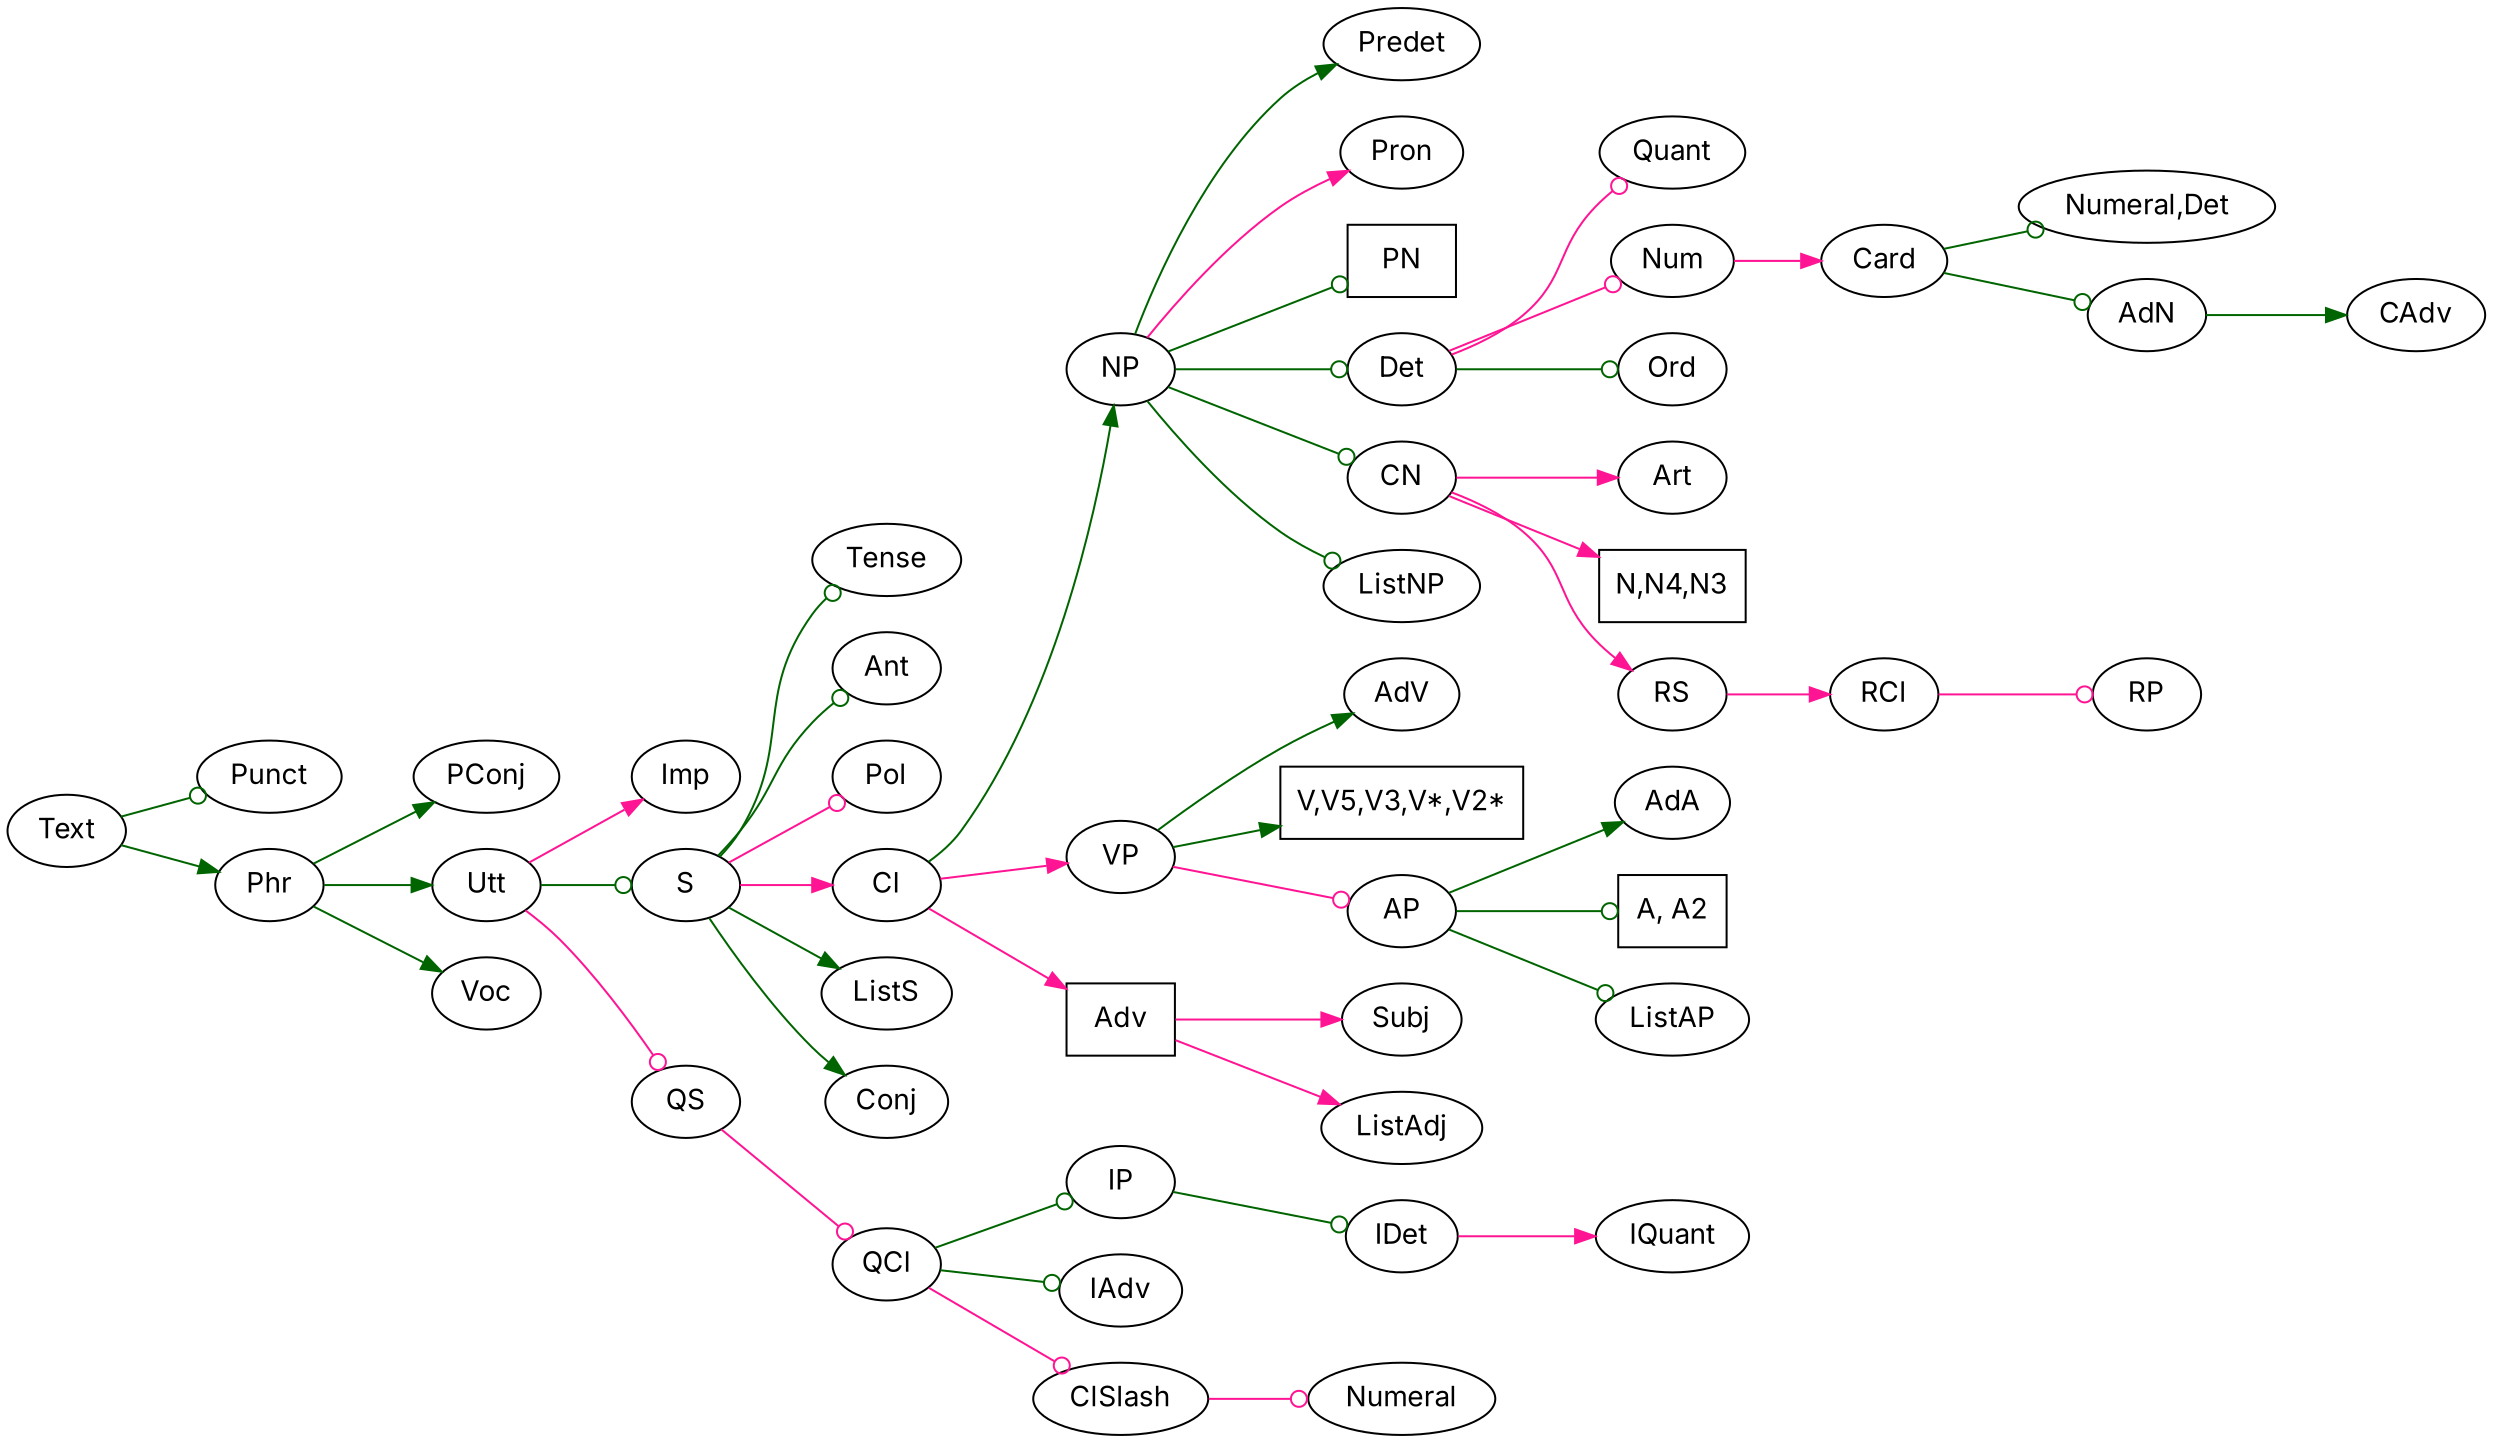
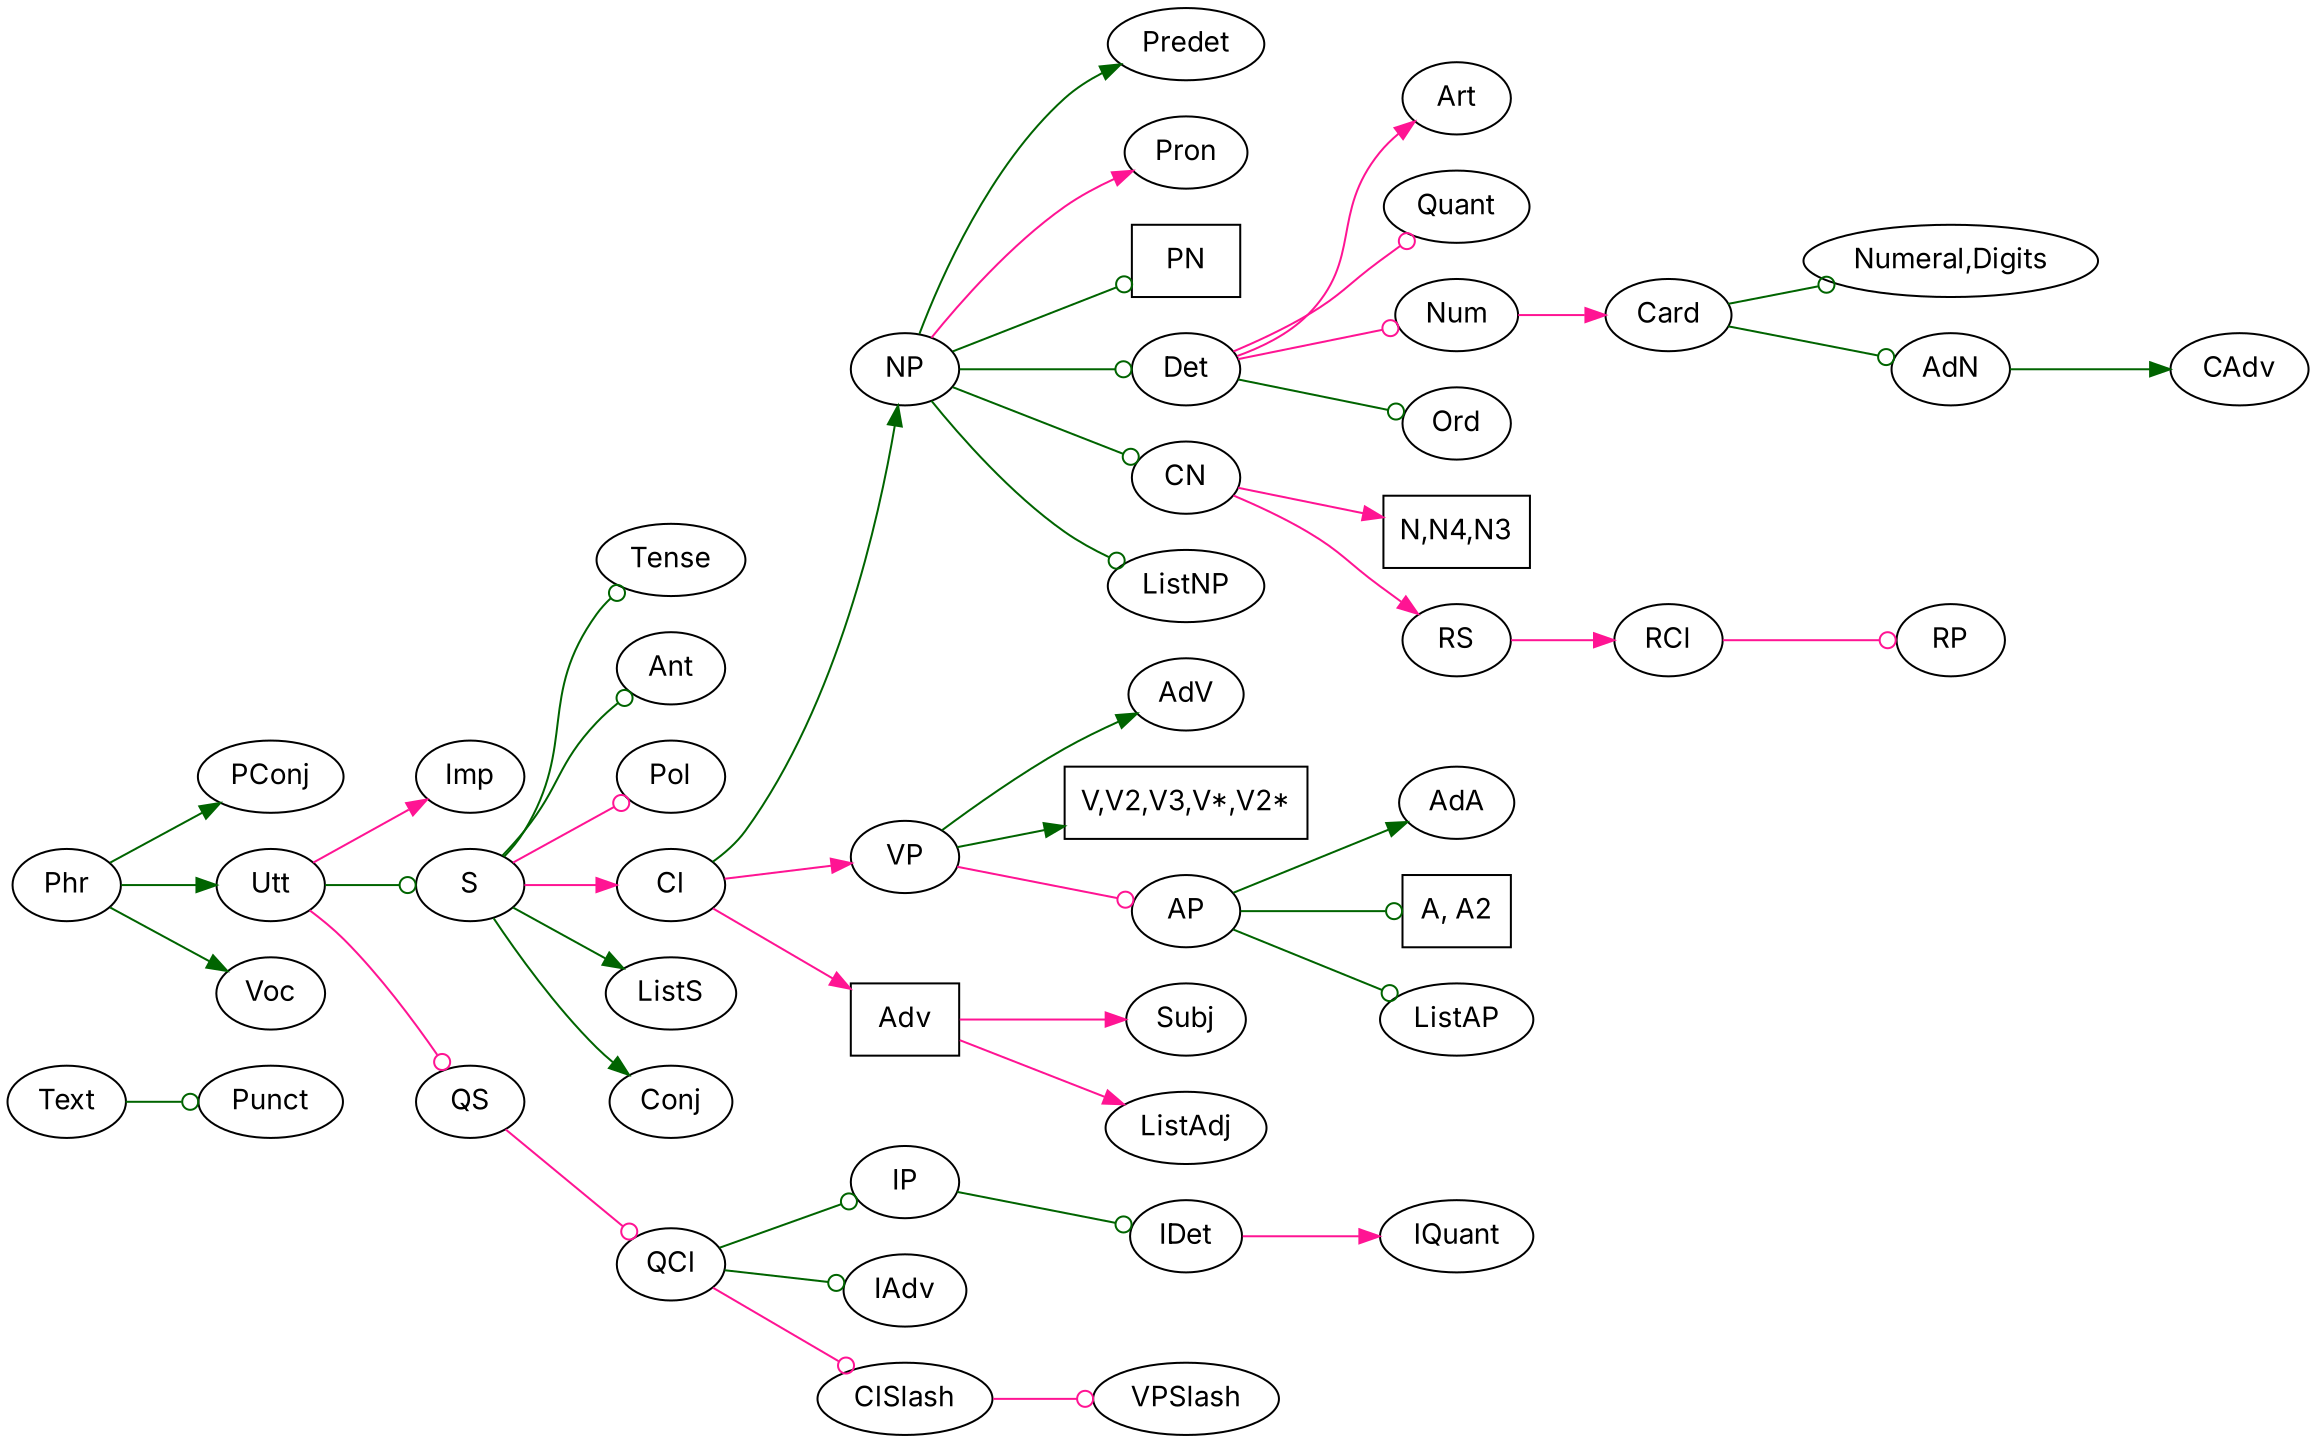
(2147, 207) -> (1951, 261)
(1527, 478) -> (1339, 262)
(1402, 803) -> (1186, 803)
(160, 856) -> none
(1402, 1399) -> (1186, 1399)
